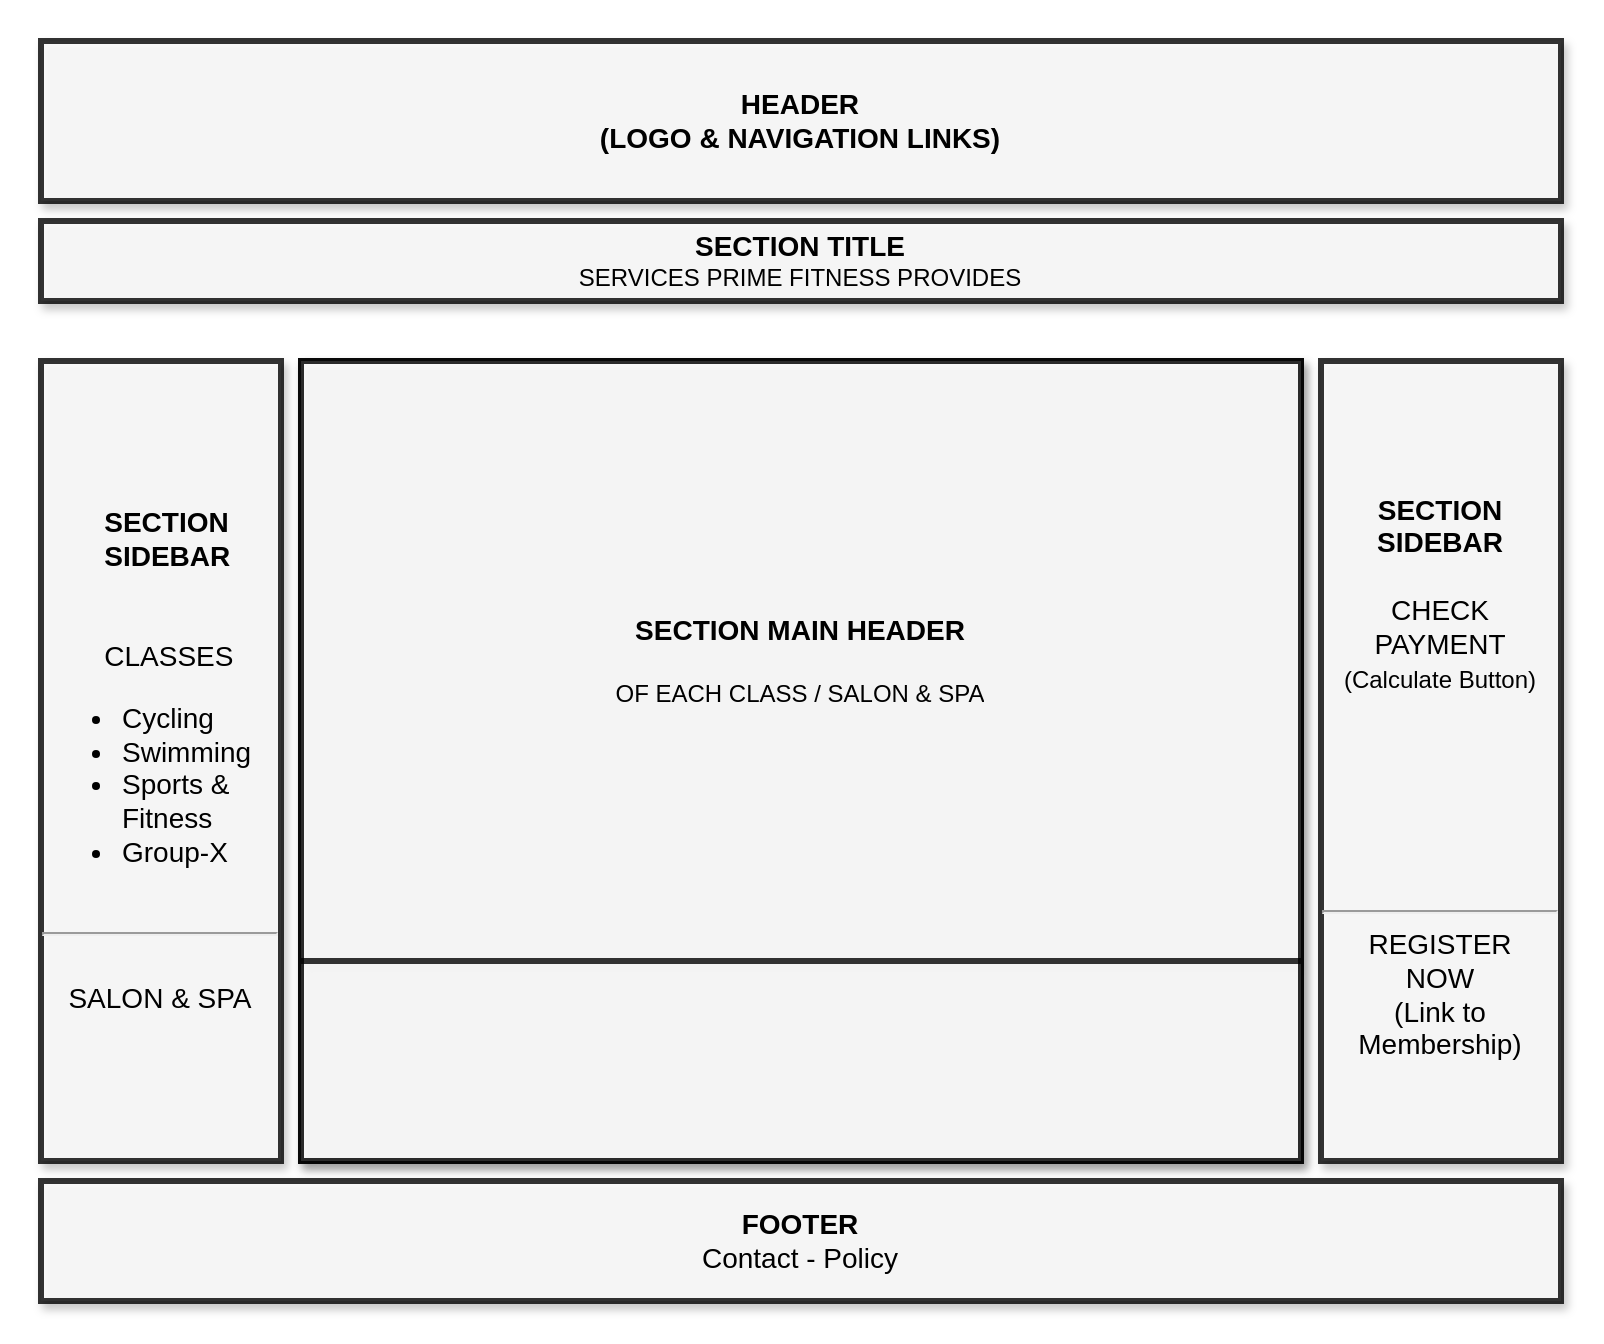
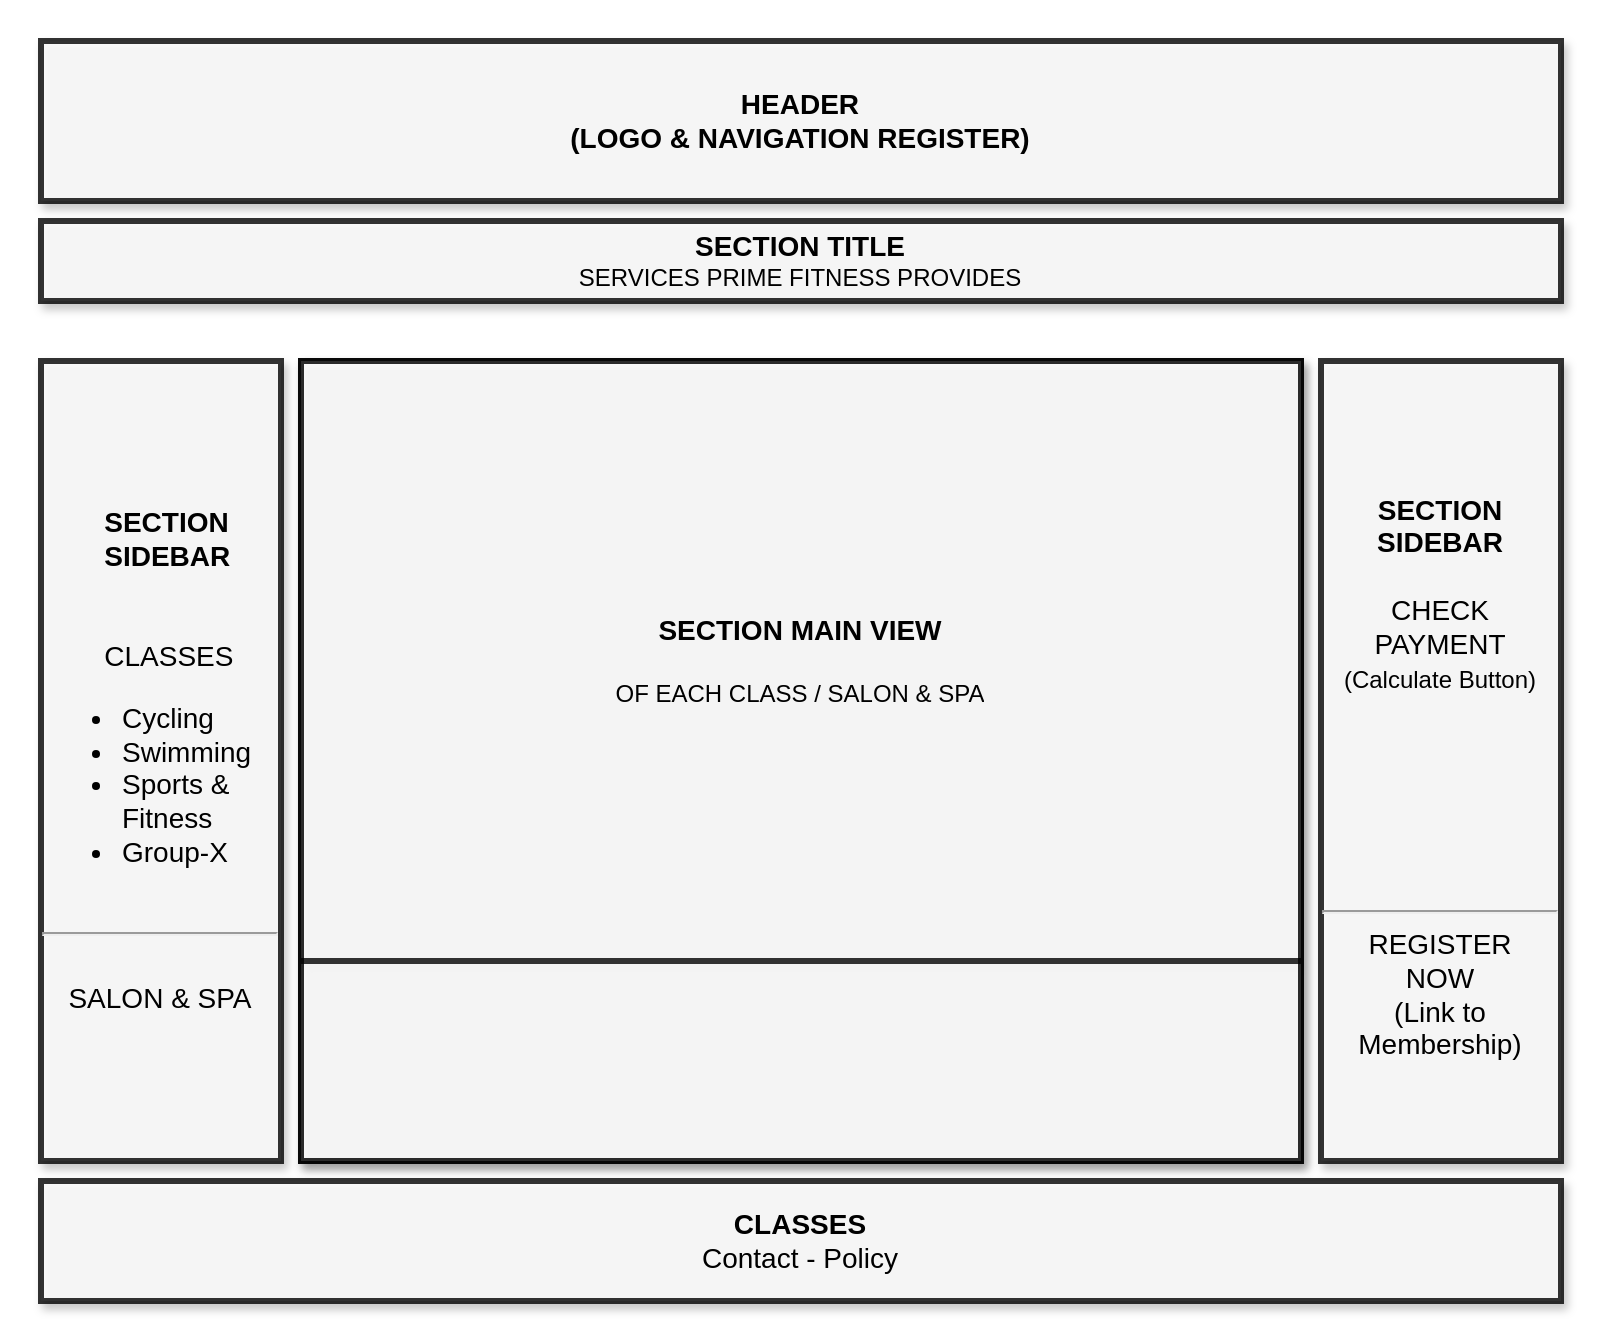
(801, 121) -> (801, 121)
(801, 661) -> (801, 661)
(801, 1241) -> (801, 1241)
